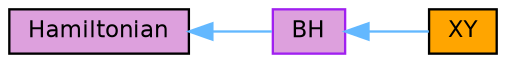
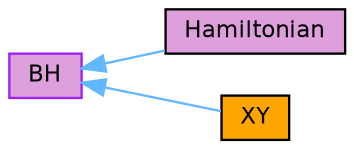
(242, 31) -> (135, 57)
